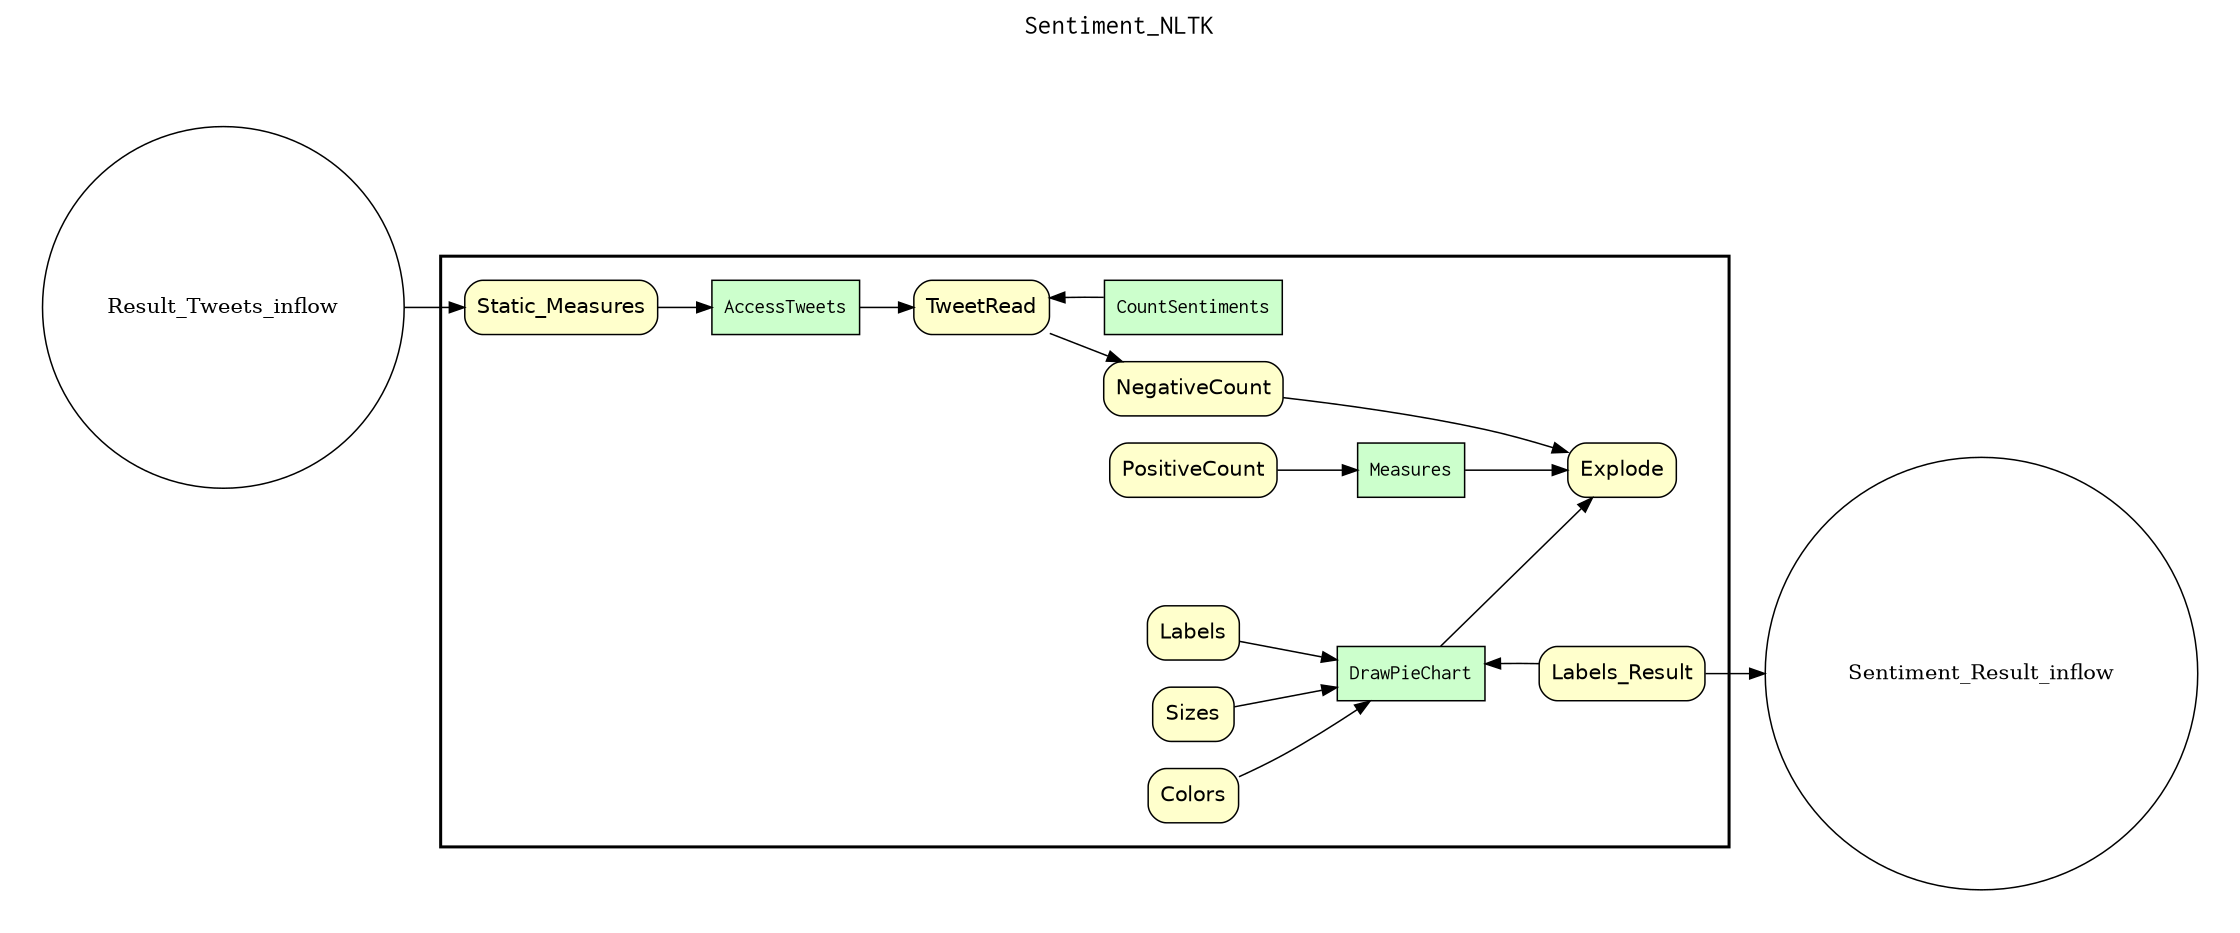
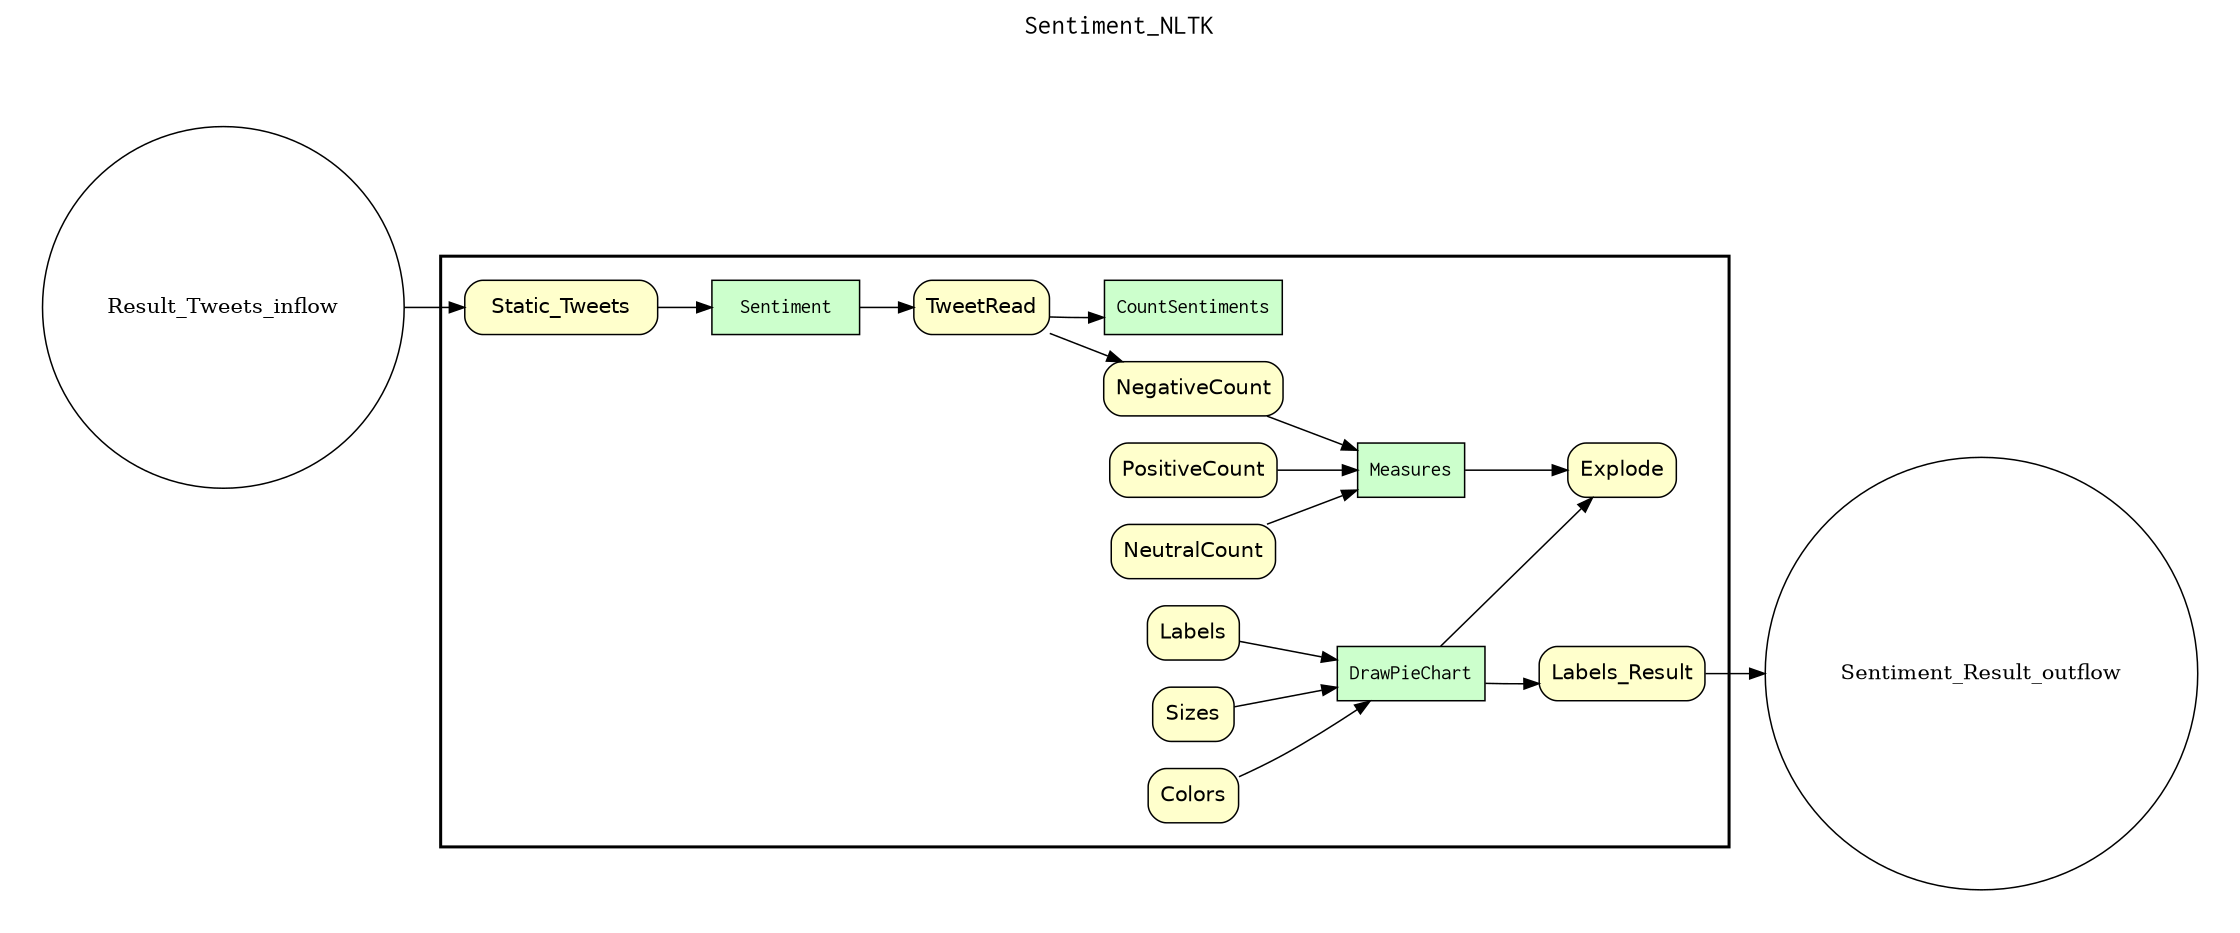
(1084, 297) -> (1069, 317)
(561, 307) -> (561, 307)
(786, 307) -> (786, 307)
(1419, 417) -> (1305, 430)
none -> (1193, 552)
(1520, 663) -> (1505, 684)
(1981, 674) -> (1981, 674)
